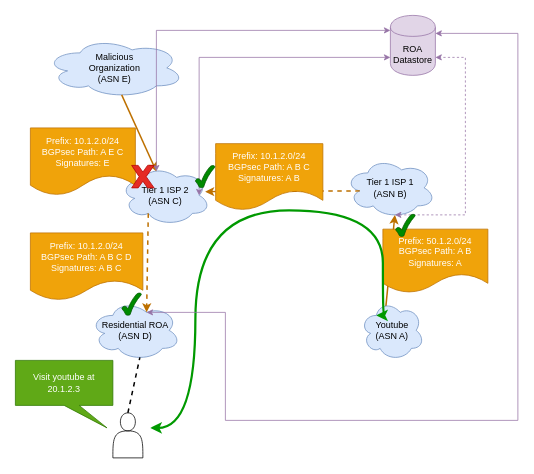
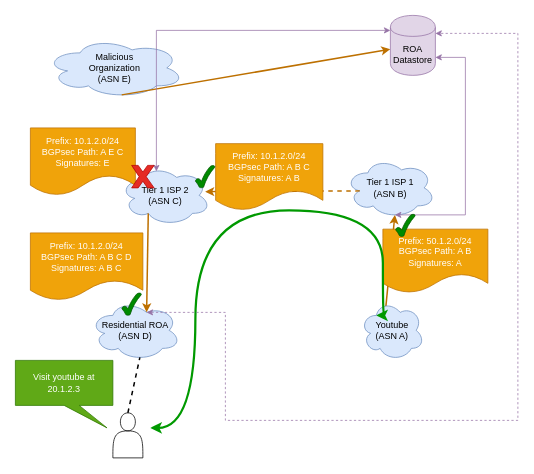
(329, 57) -> none
(138, 130) -> (228, 77)
(465, 156) -> (465, 156)
(148, 259) -> (148, 259)
(513, 420) -> (513, 420)
